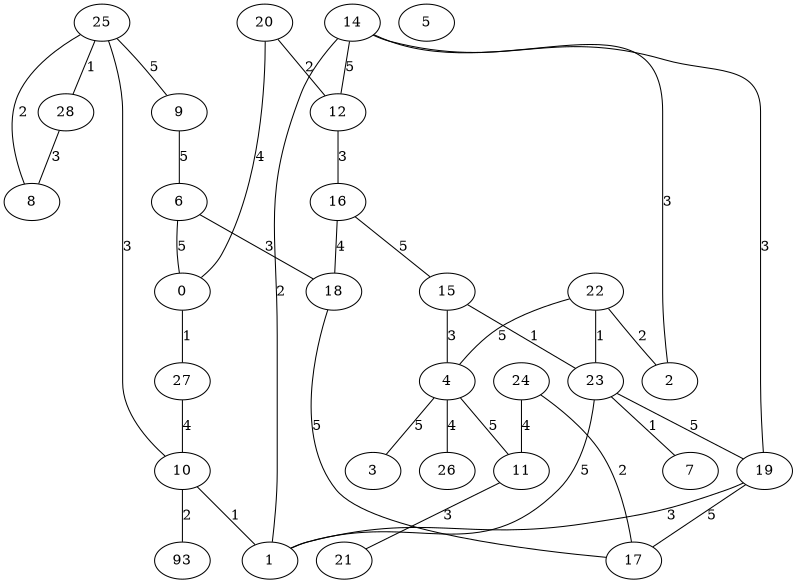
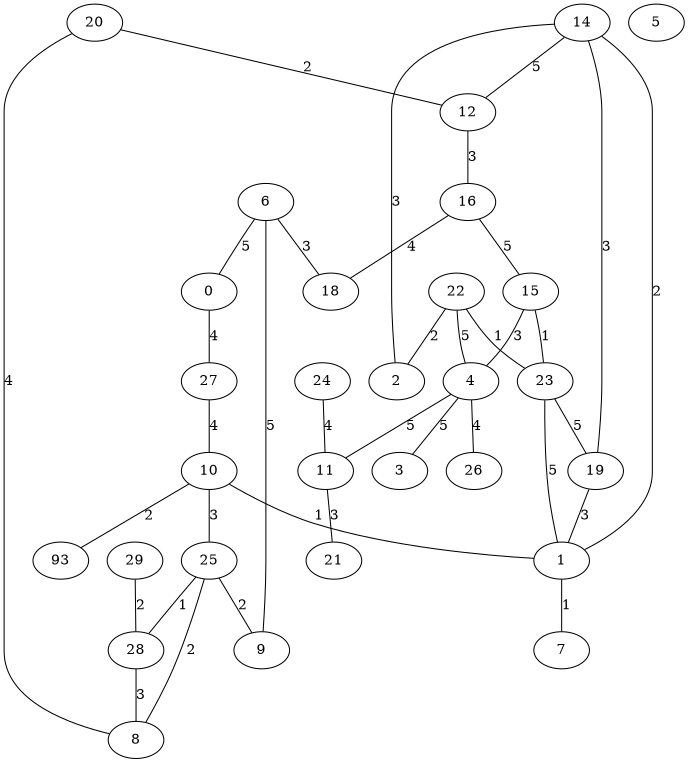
(155, 68) -> (243, 605)
(253, 166) -> (4, 399)
(188, 336) -> (214, 336)
(643, 426) -> (562, 605)
none -> (135, 561)
(634, 561) -> none
